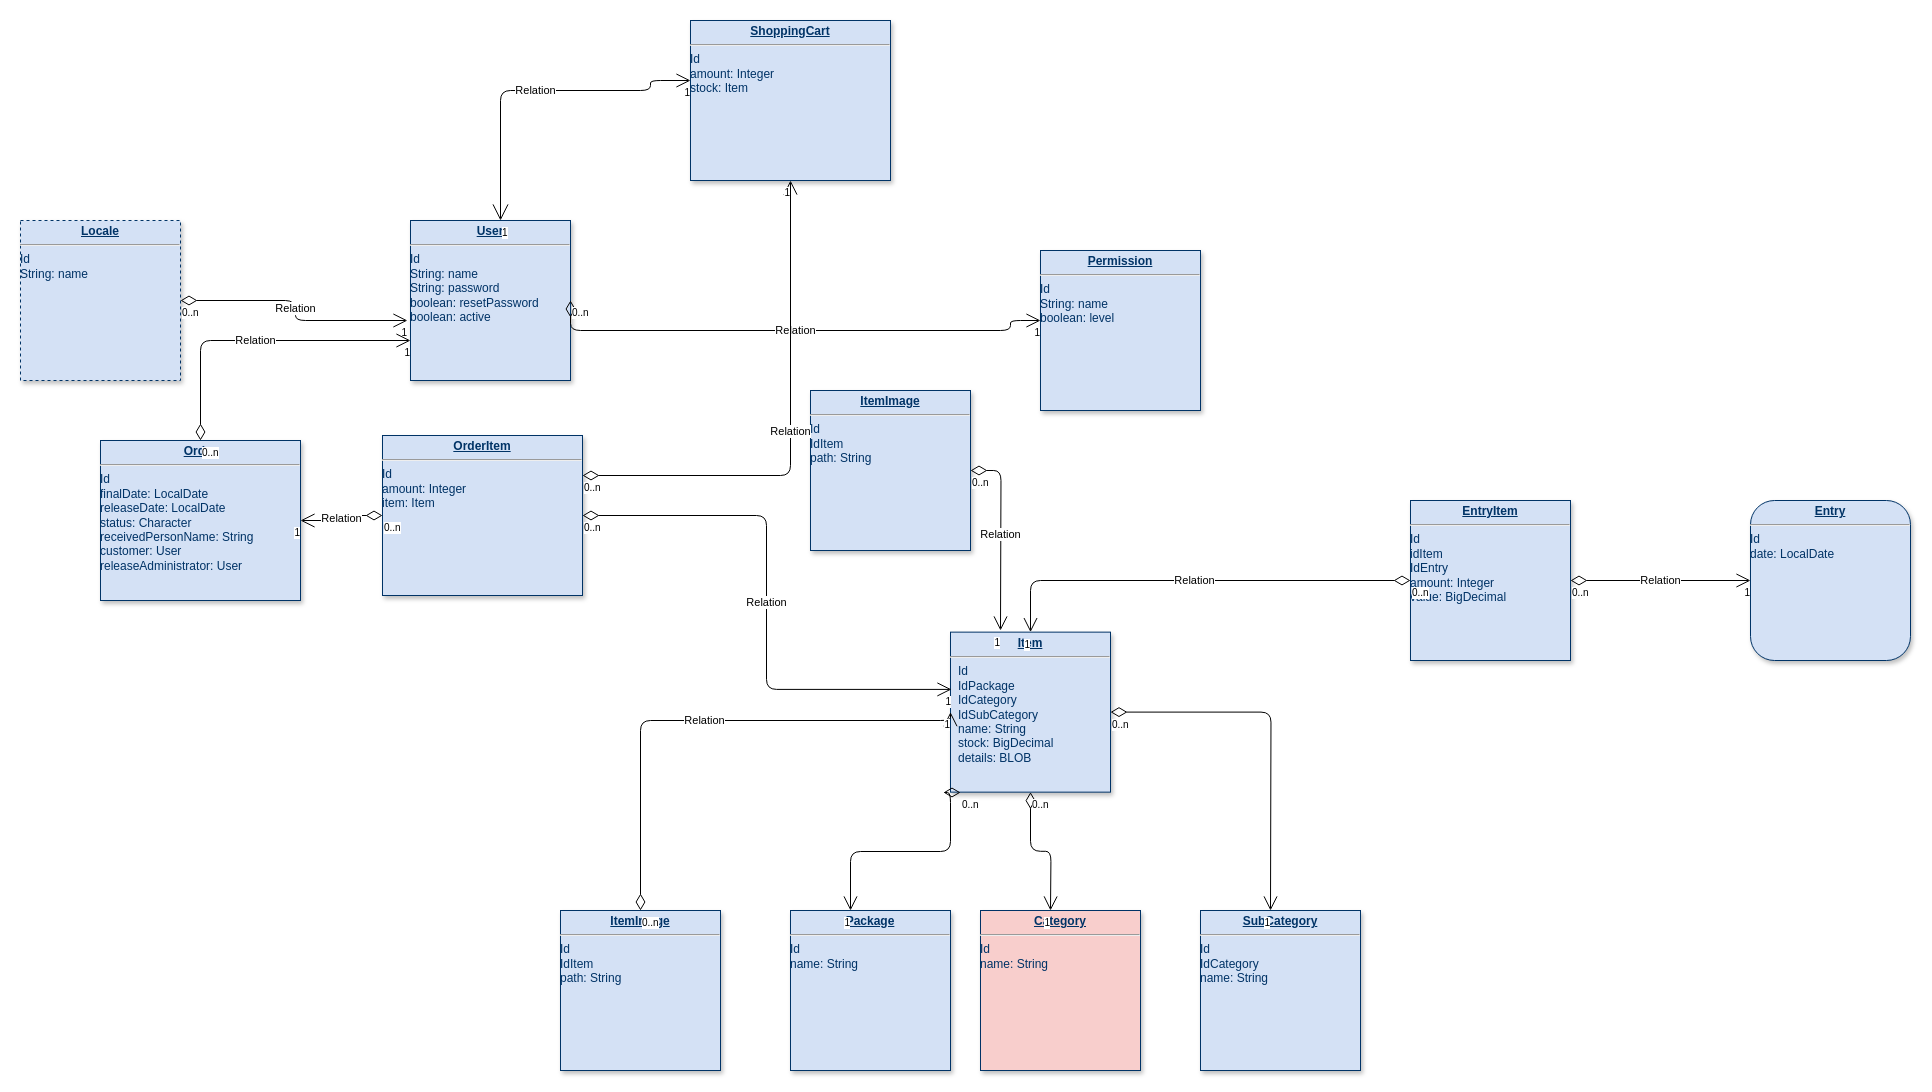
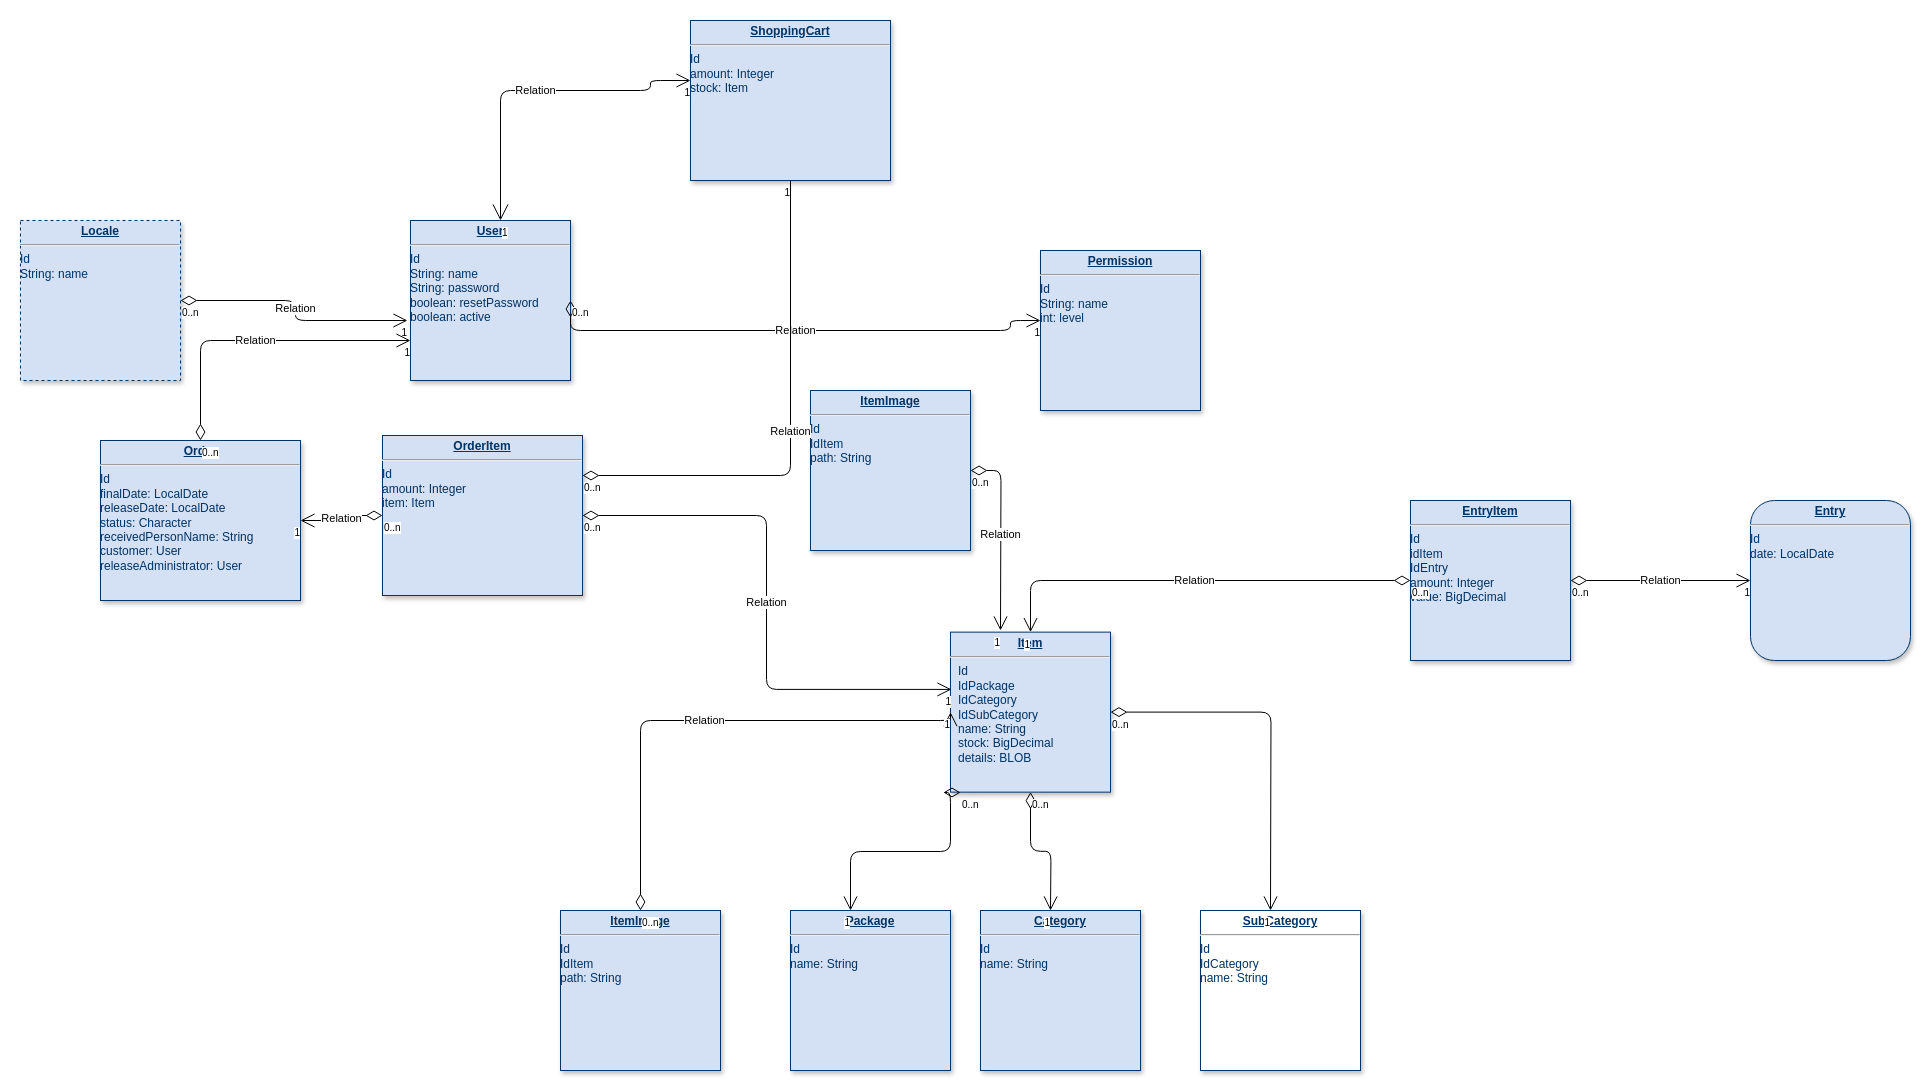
(791, 186) -> (791, 186)
(1080, 279) -> (1076, 279)
(1061, 991) -> (1061, 991)
(1281, 991) -> (1281, 991)
